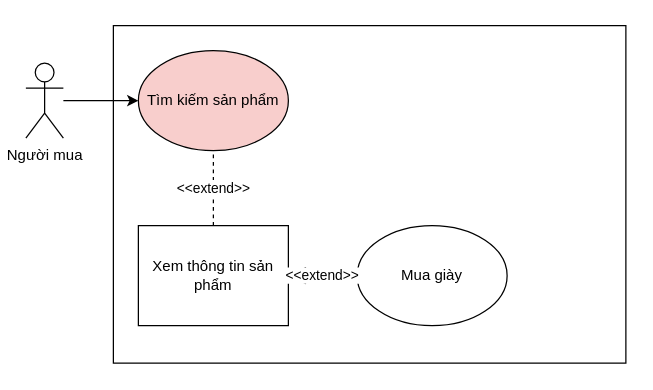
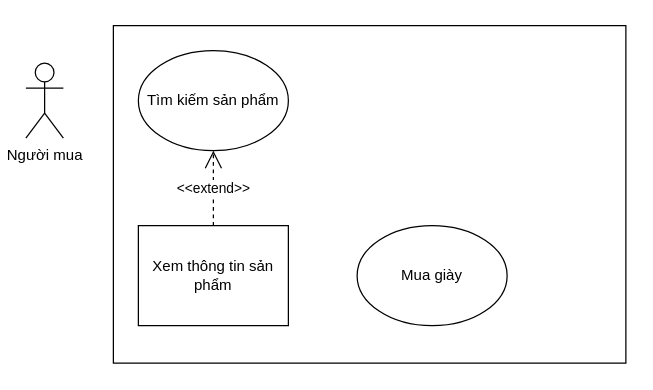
(96, 101) -> none
(213, 101) -> (213, 101)
(213, 155) -> (213, 156)
(324, 276) -> none
